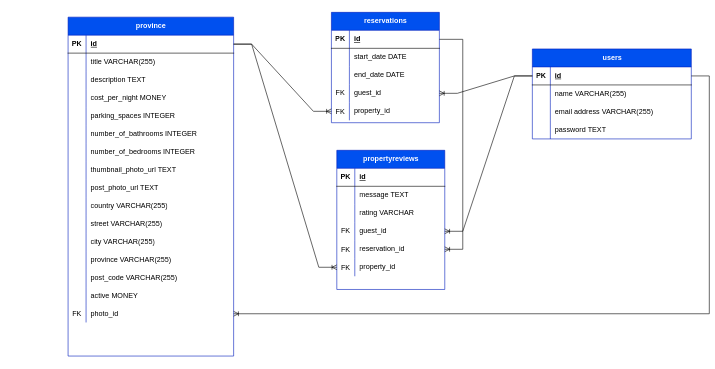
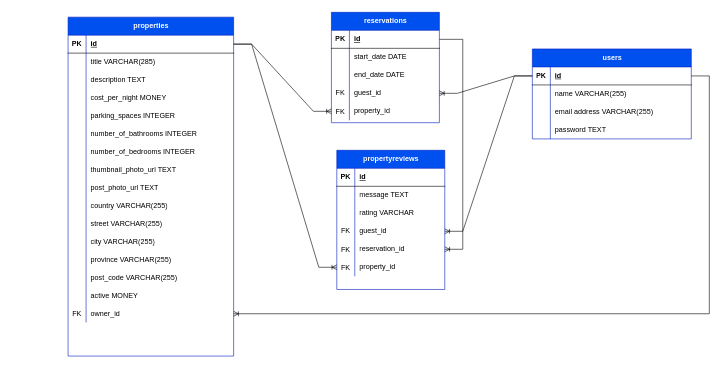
(151, 26) -> (151, 26)
(124, 62) -> (124, 62)
(106, 314) -> (106, 314)
